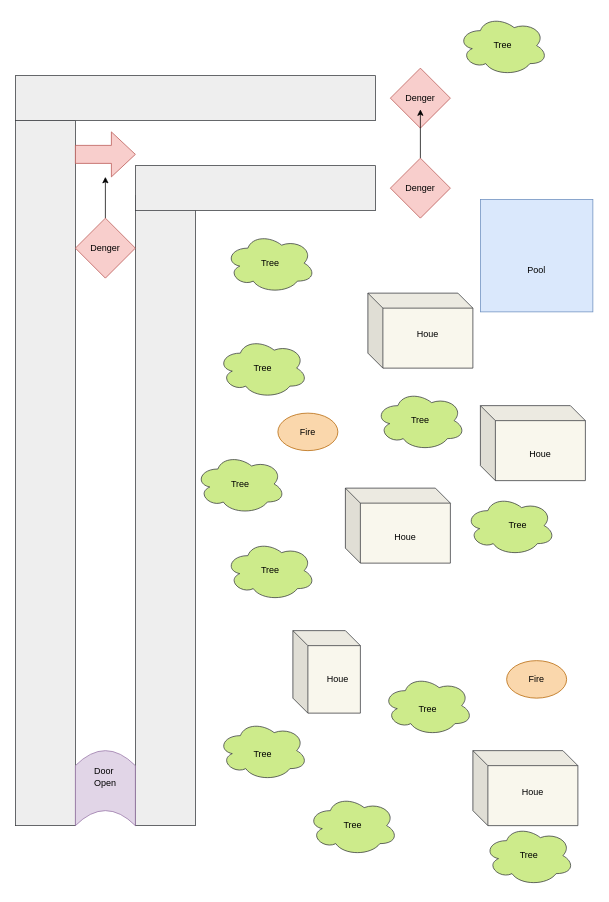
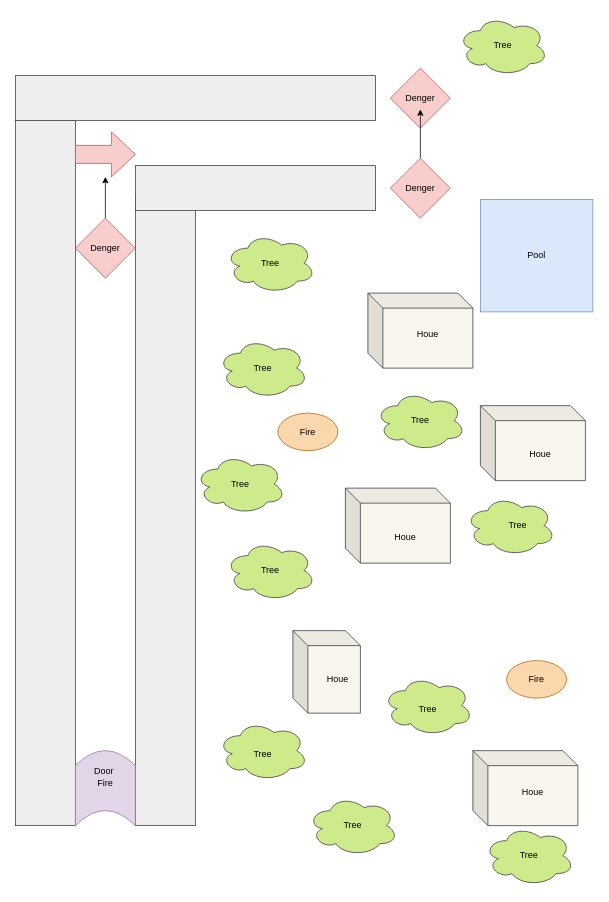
(537, 270) -> (537, 255)
(105, 777) -> (105, 777)
